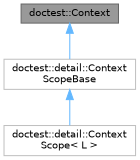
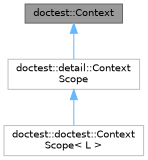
(70, 74) -> (74, 74)
(70, 141) -> (74, 141)
